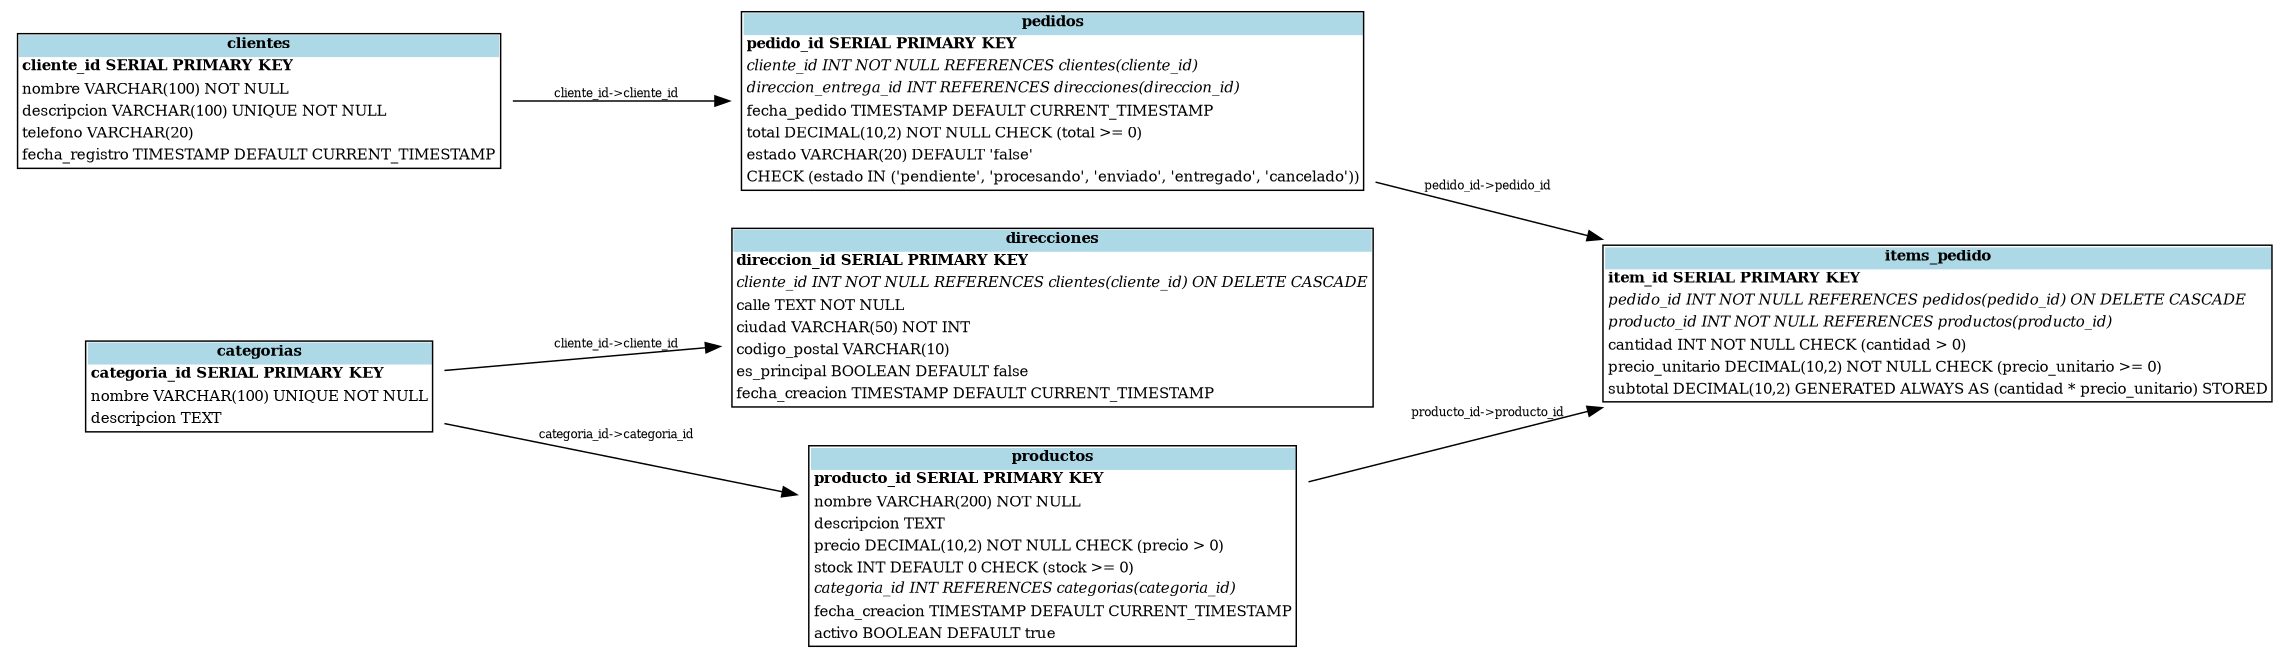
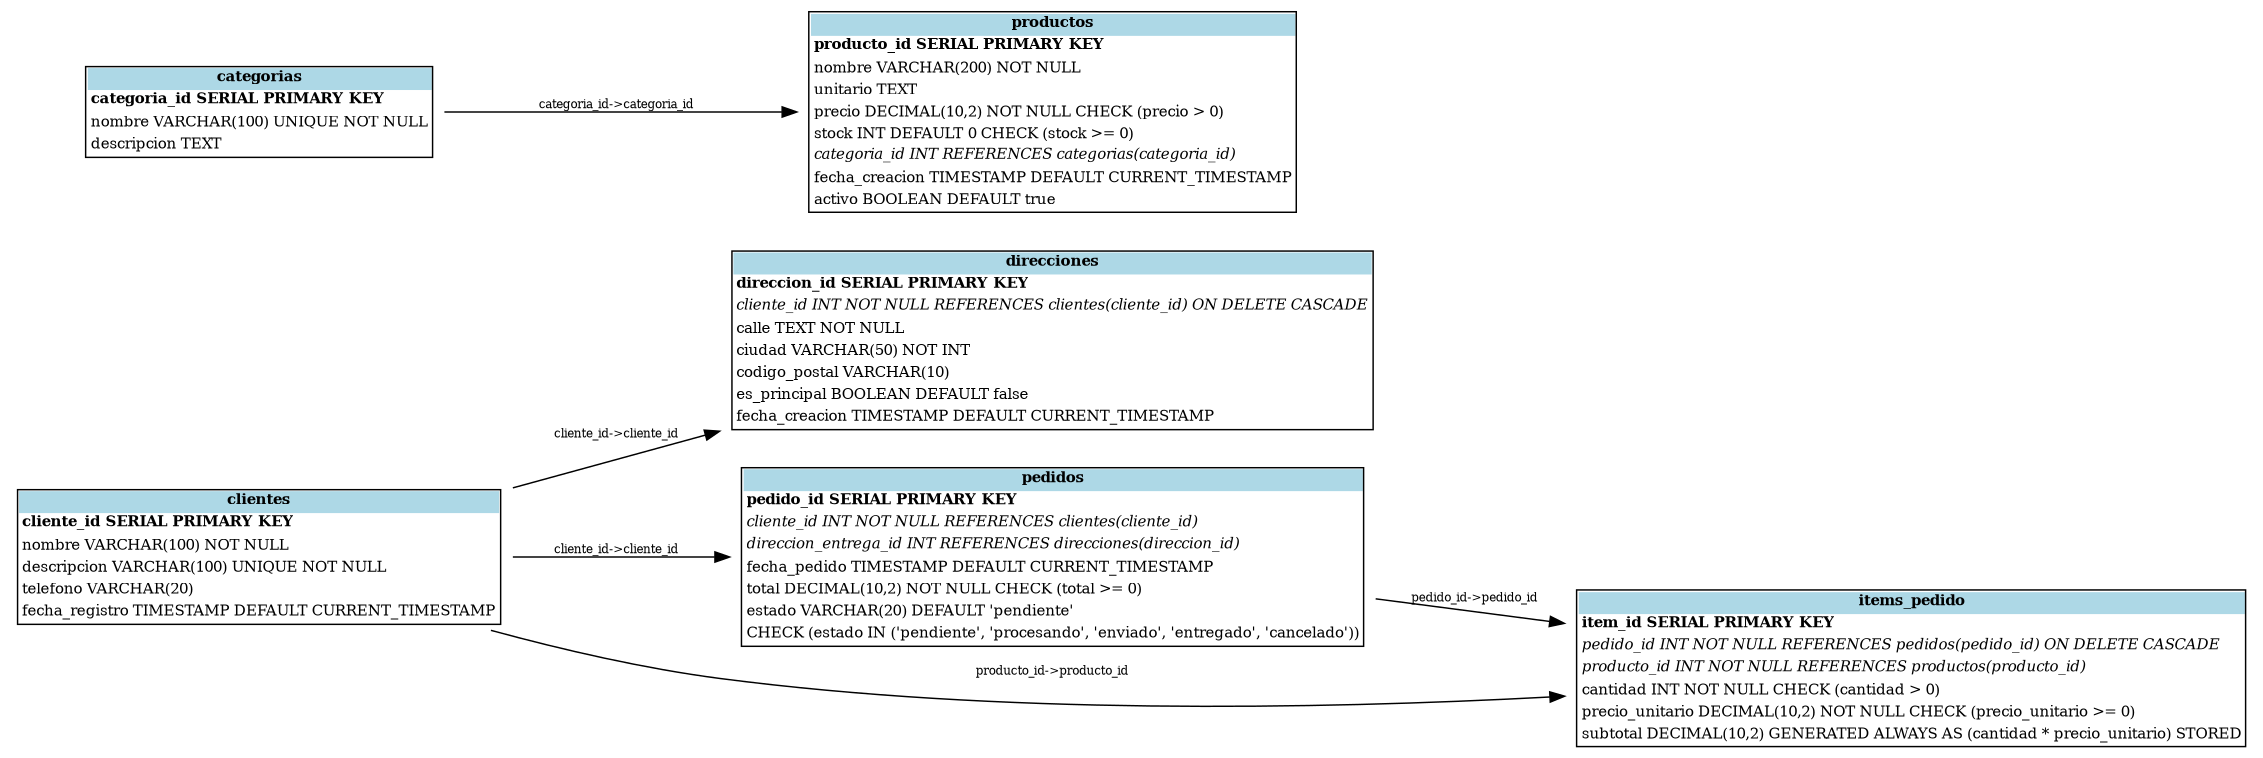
(890, 155) -> (911, 611)
(575, 359) -> (609, 461)
(1448, 447) -> (1017, 702)
(880, 524) -> (866, 90)
